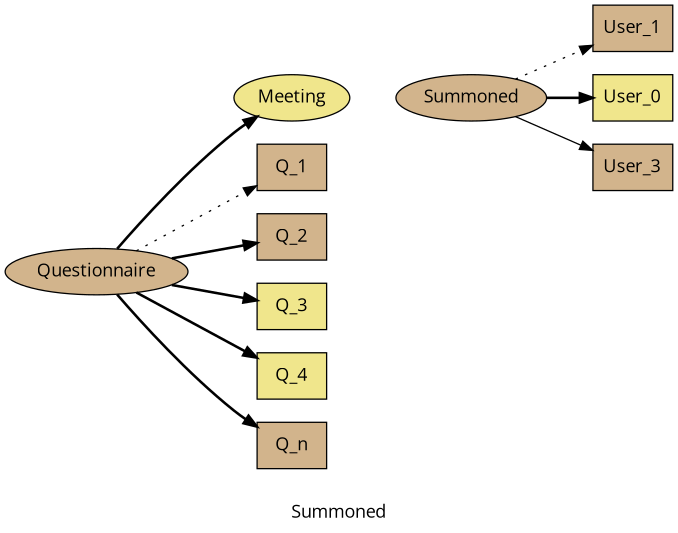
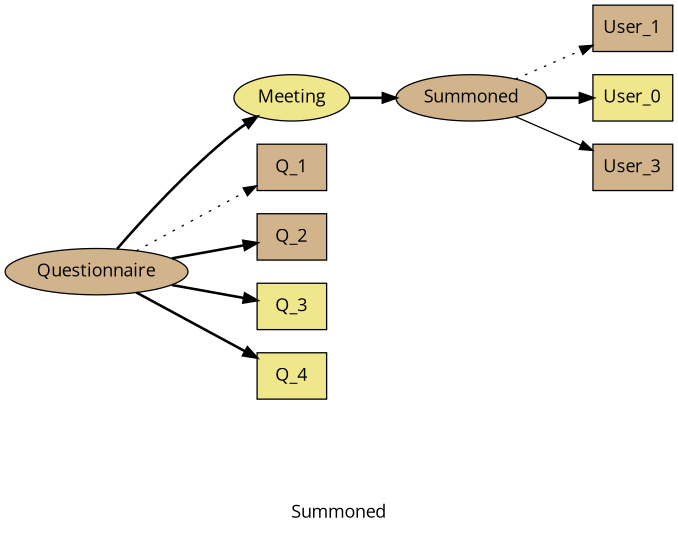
none -> (366, 98)
(292, 445) -> none
